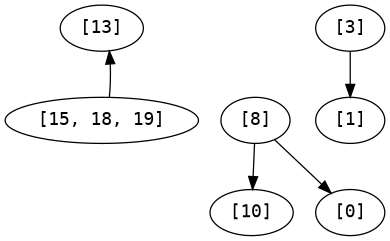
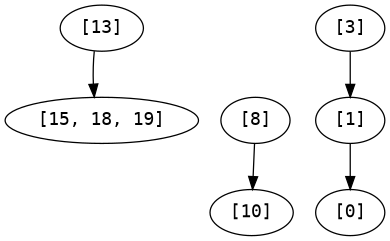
(110, 81) -> (93, 68)
(298, 162) -> (350, 160)
